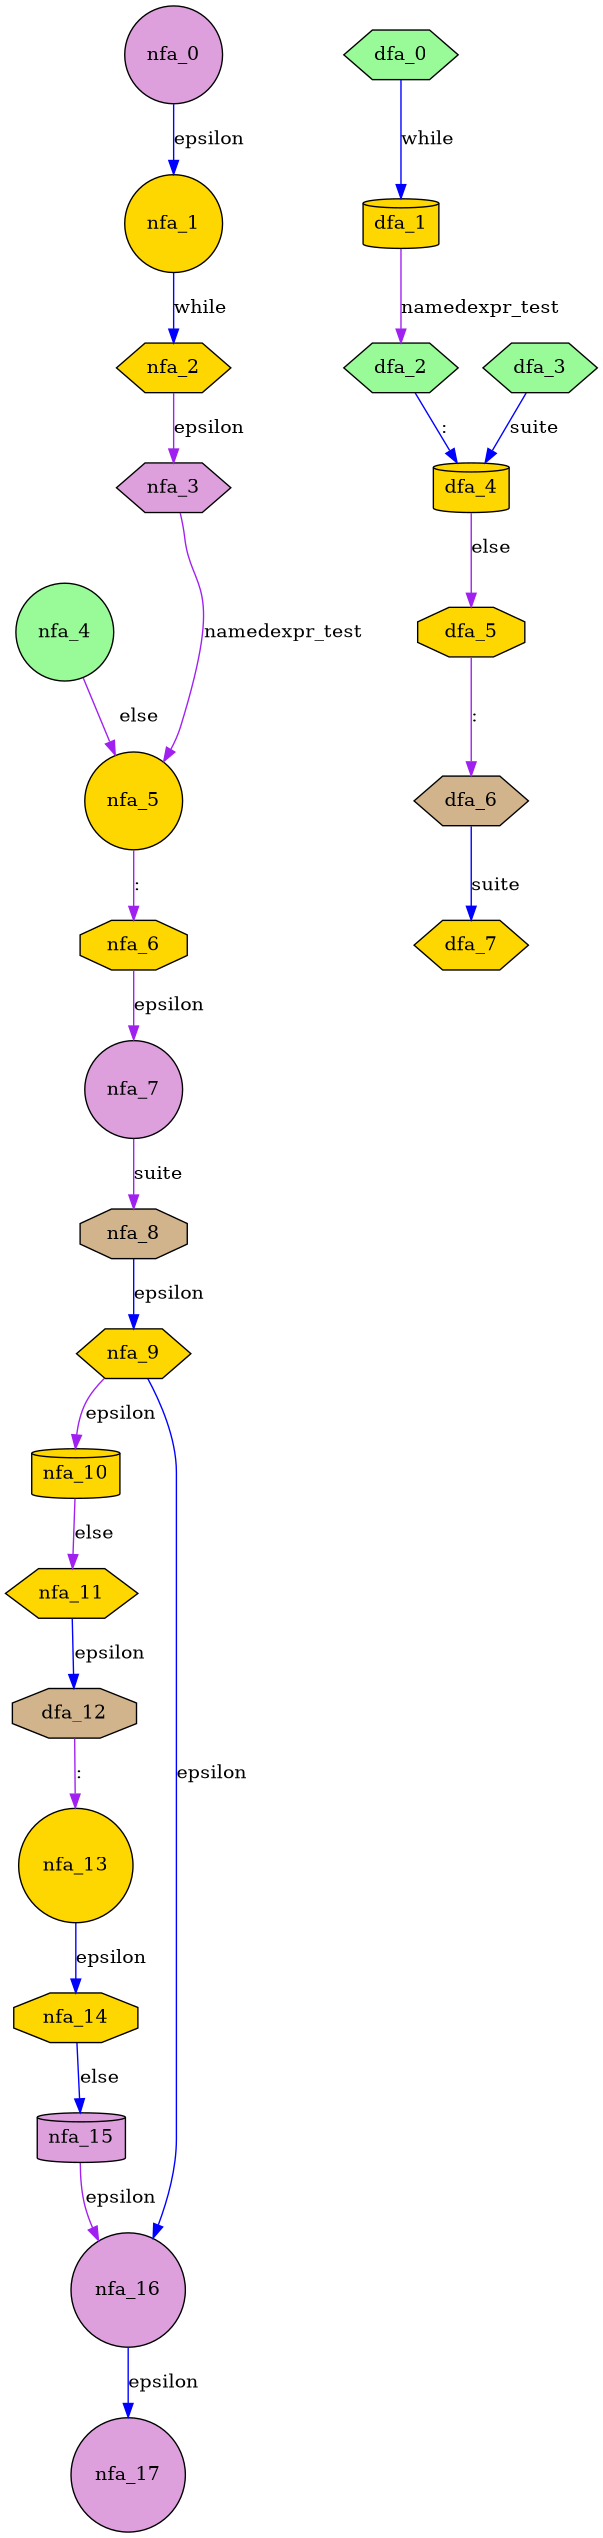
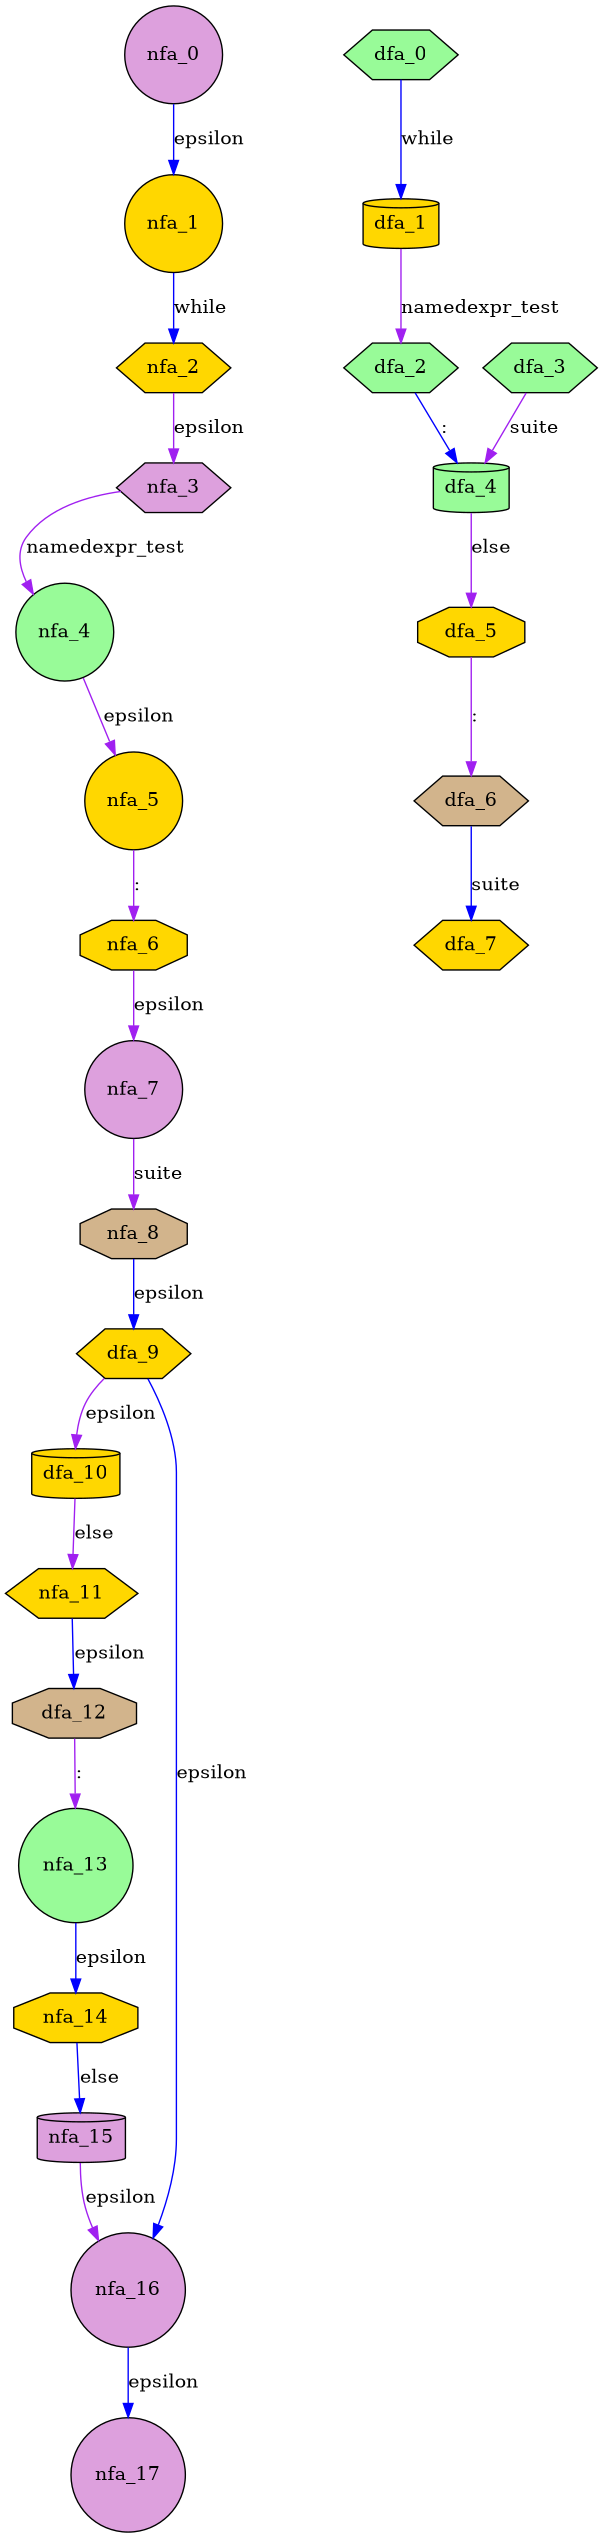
(509, 422) -> (509, 422)
(471, 488) -> (471, 488)
(202, 632) -> (48, 516)
(139, 716) -> (139, 716)
(134, 1354) -> (134, 1354)
(76, 1474) -> (76, 1474)
(76, 1866) -> (76, 1866)
